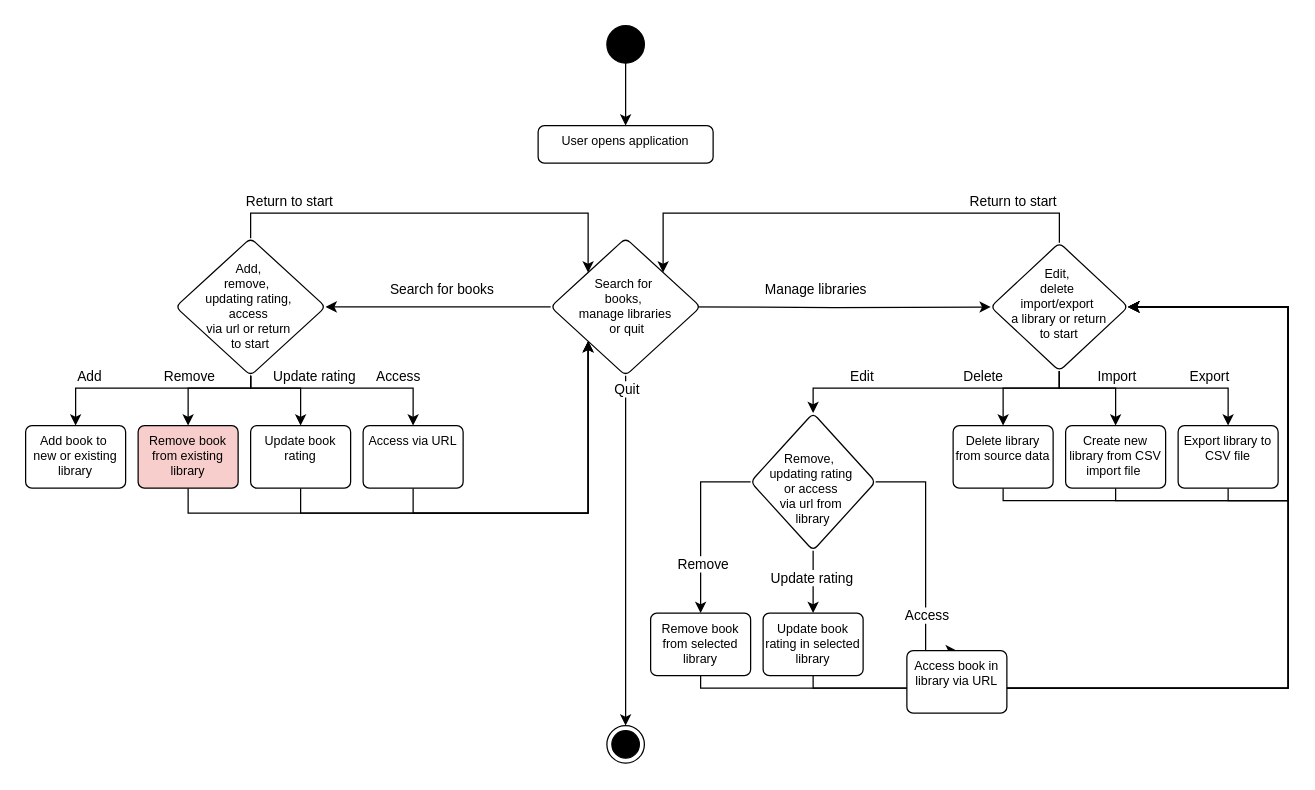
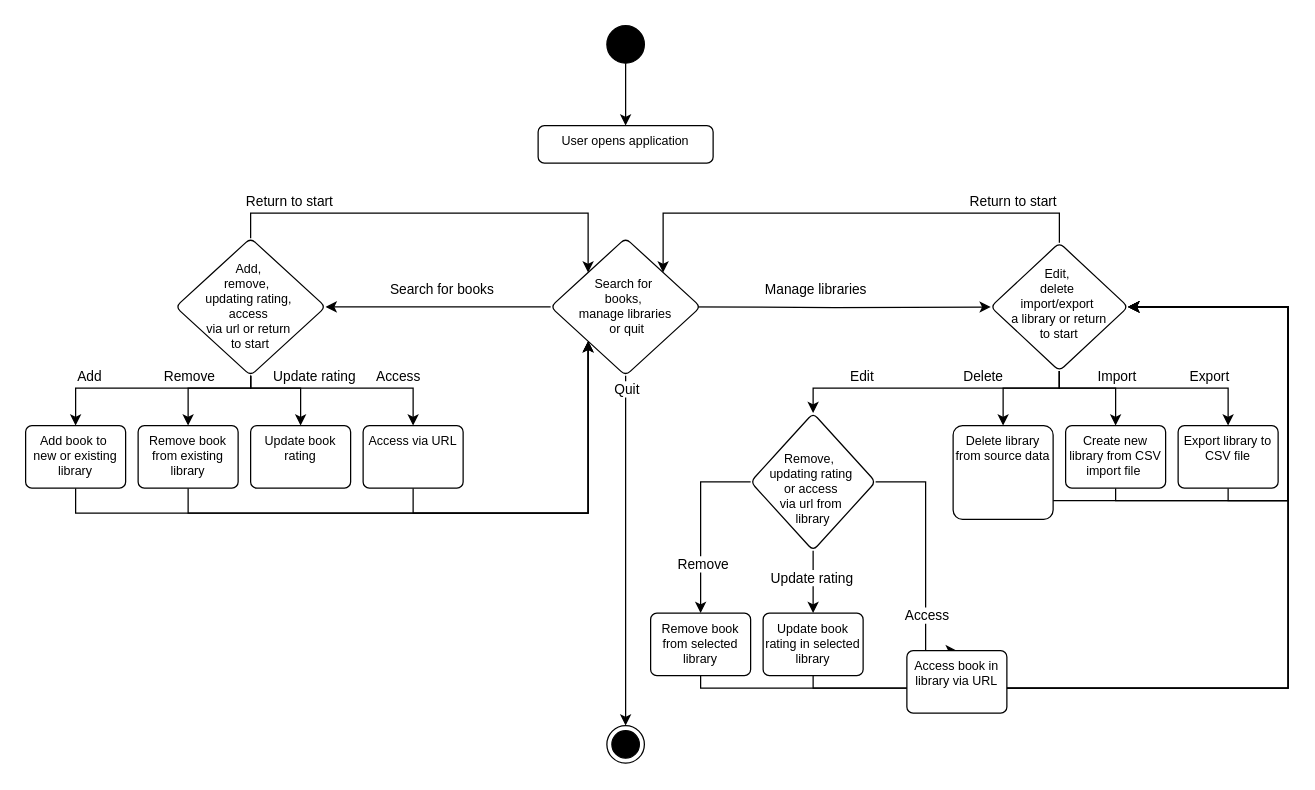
(188, 457) -> (188, 457)
(1003, 457) -> (1003, 473)
(301, 499) -> none
none -> (118, 513)
